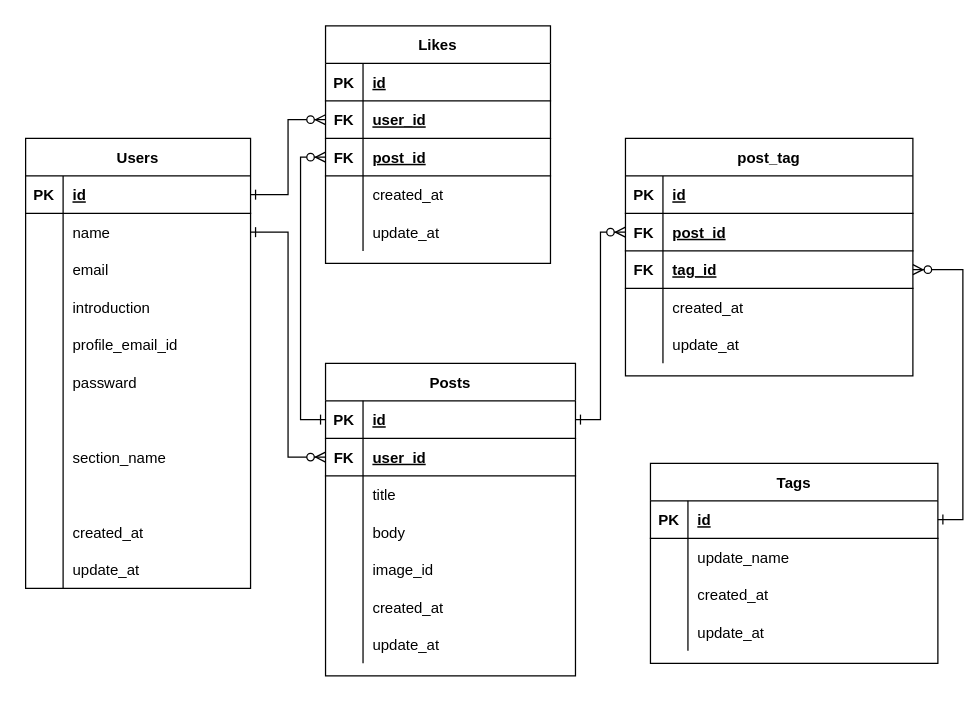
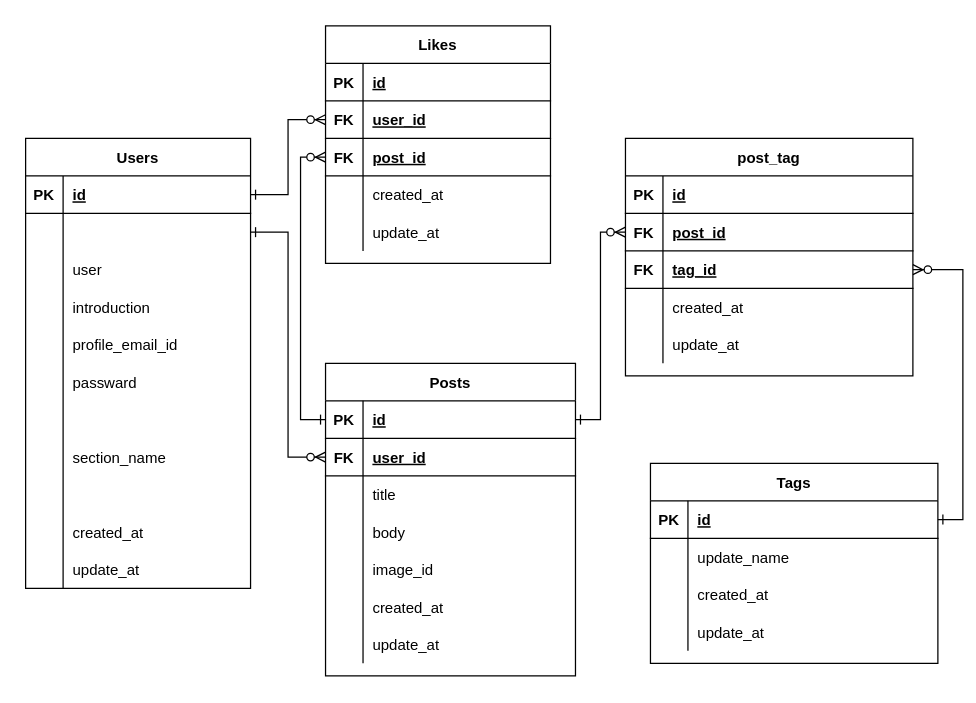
(157, 232) -> none
(90, 270) -> (89, 270)
